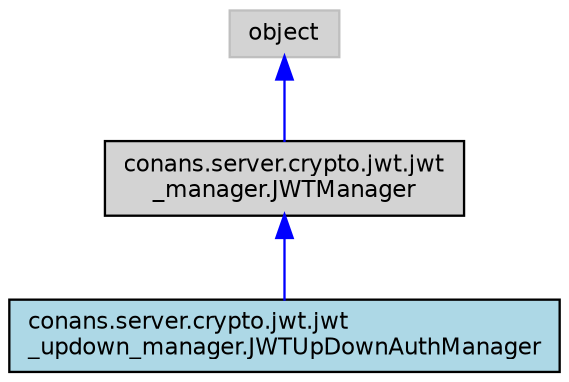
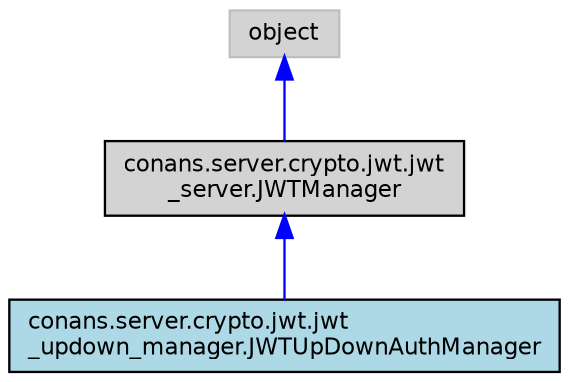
(284, 178) -> (284, 178)
